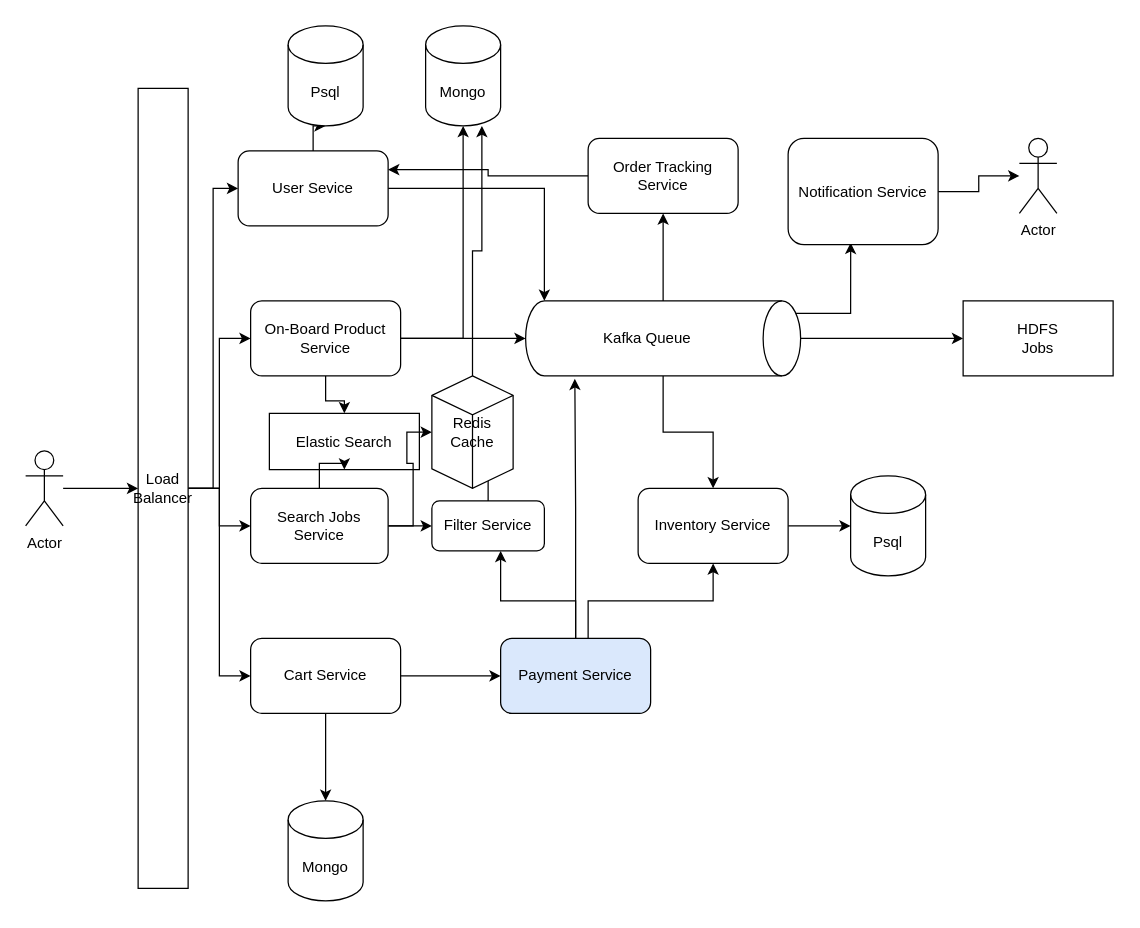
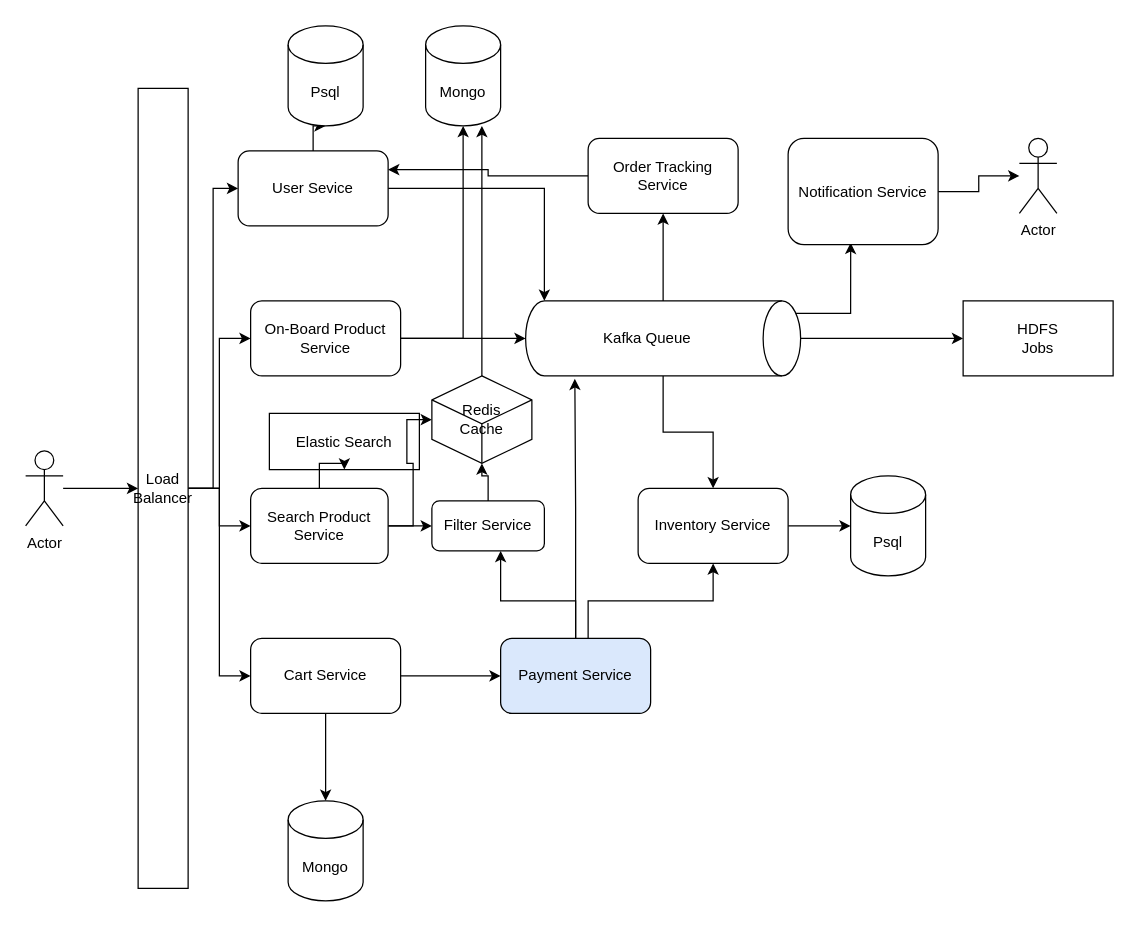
(326, 399) -> none
(473, 432) -> (482, 419)
(319, 526) -> (319, 526)
